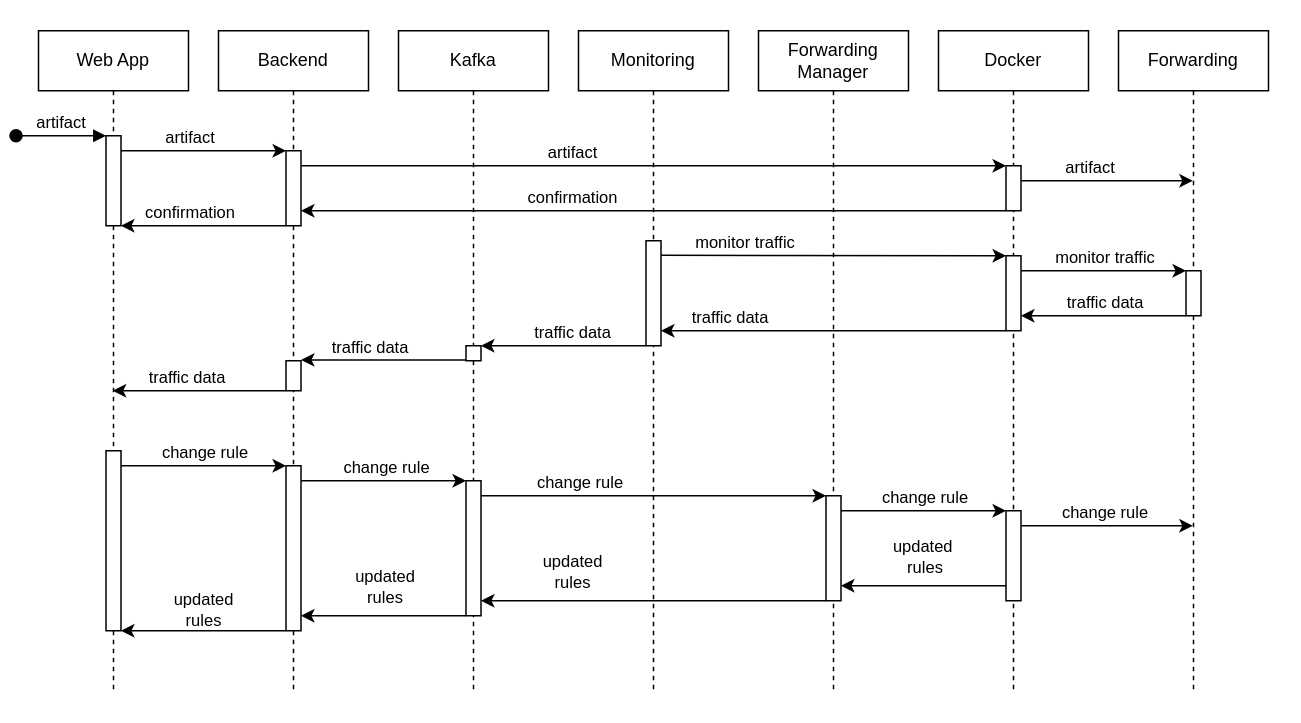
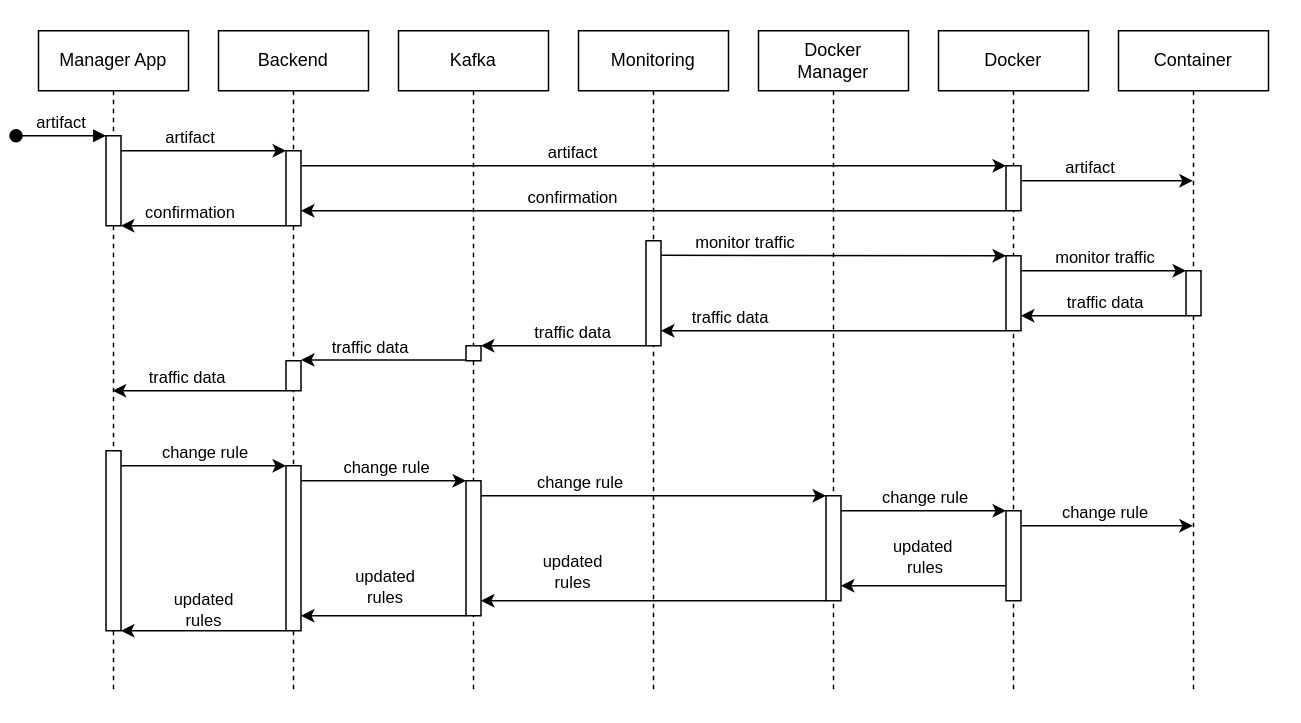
(113, 61) -> (113, 61)
(833, 61) -> (833, 61)
(1193, 61) -> (1193, 61)
